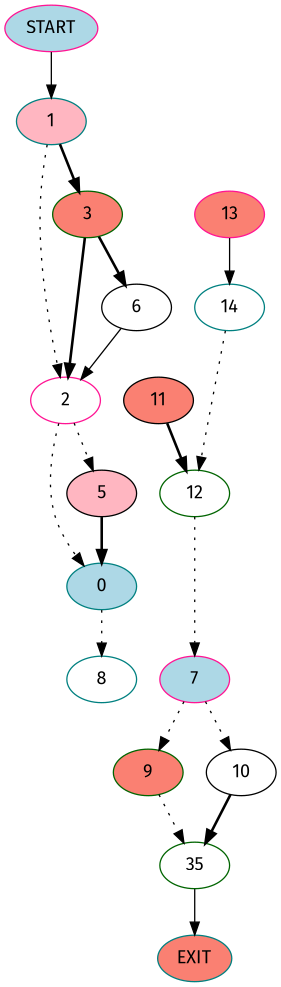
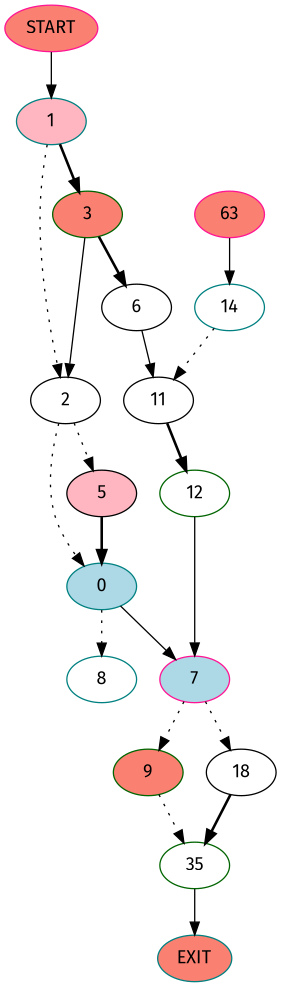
(51, 28) -> (51, 28)
(230, 214) -> (230, 214)
(77, 301) -> (77, 301)
(105, 349) -> (146, 347)
(213, 394) -> (198, 349)
(66, 400) -> (66, 400)
(159, 400) -> (159, 400)
(195, 580) -> (195, 580)
none -> (143, 628)
(241, 772) -> (241, 772)
